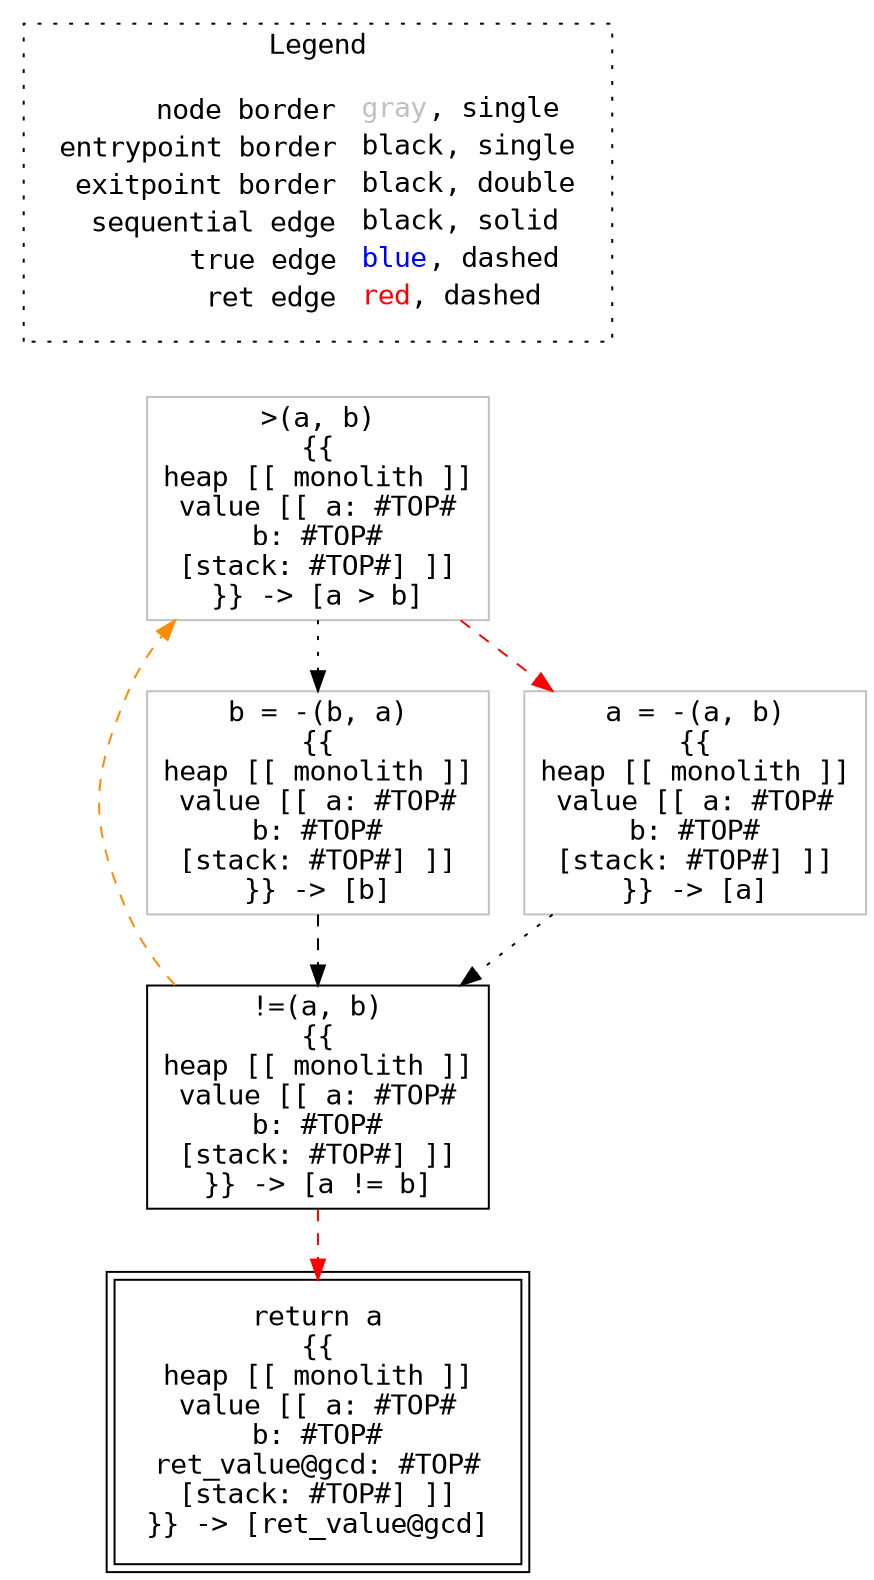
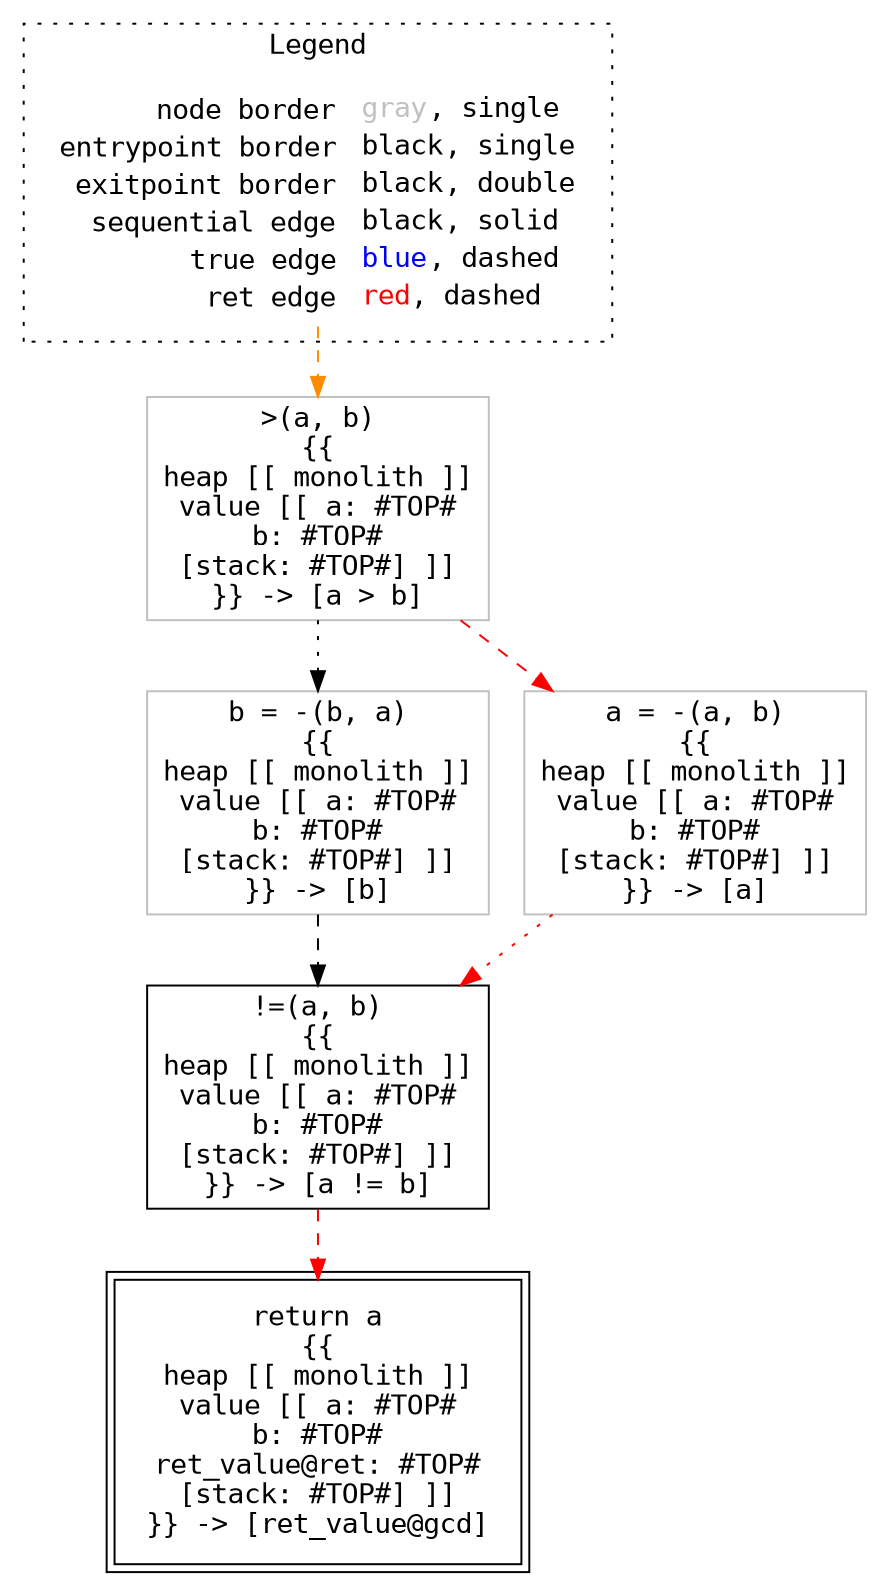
(100, 813) -> (318, 354)
(515, 944) -> (515, 944)
(318, 1465) -> (318, 1465)
